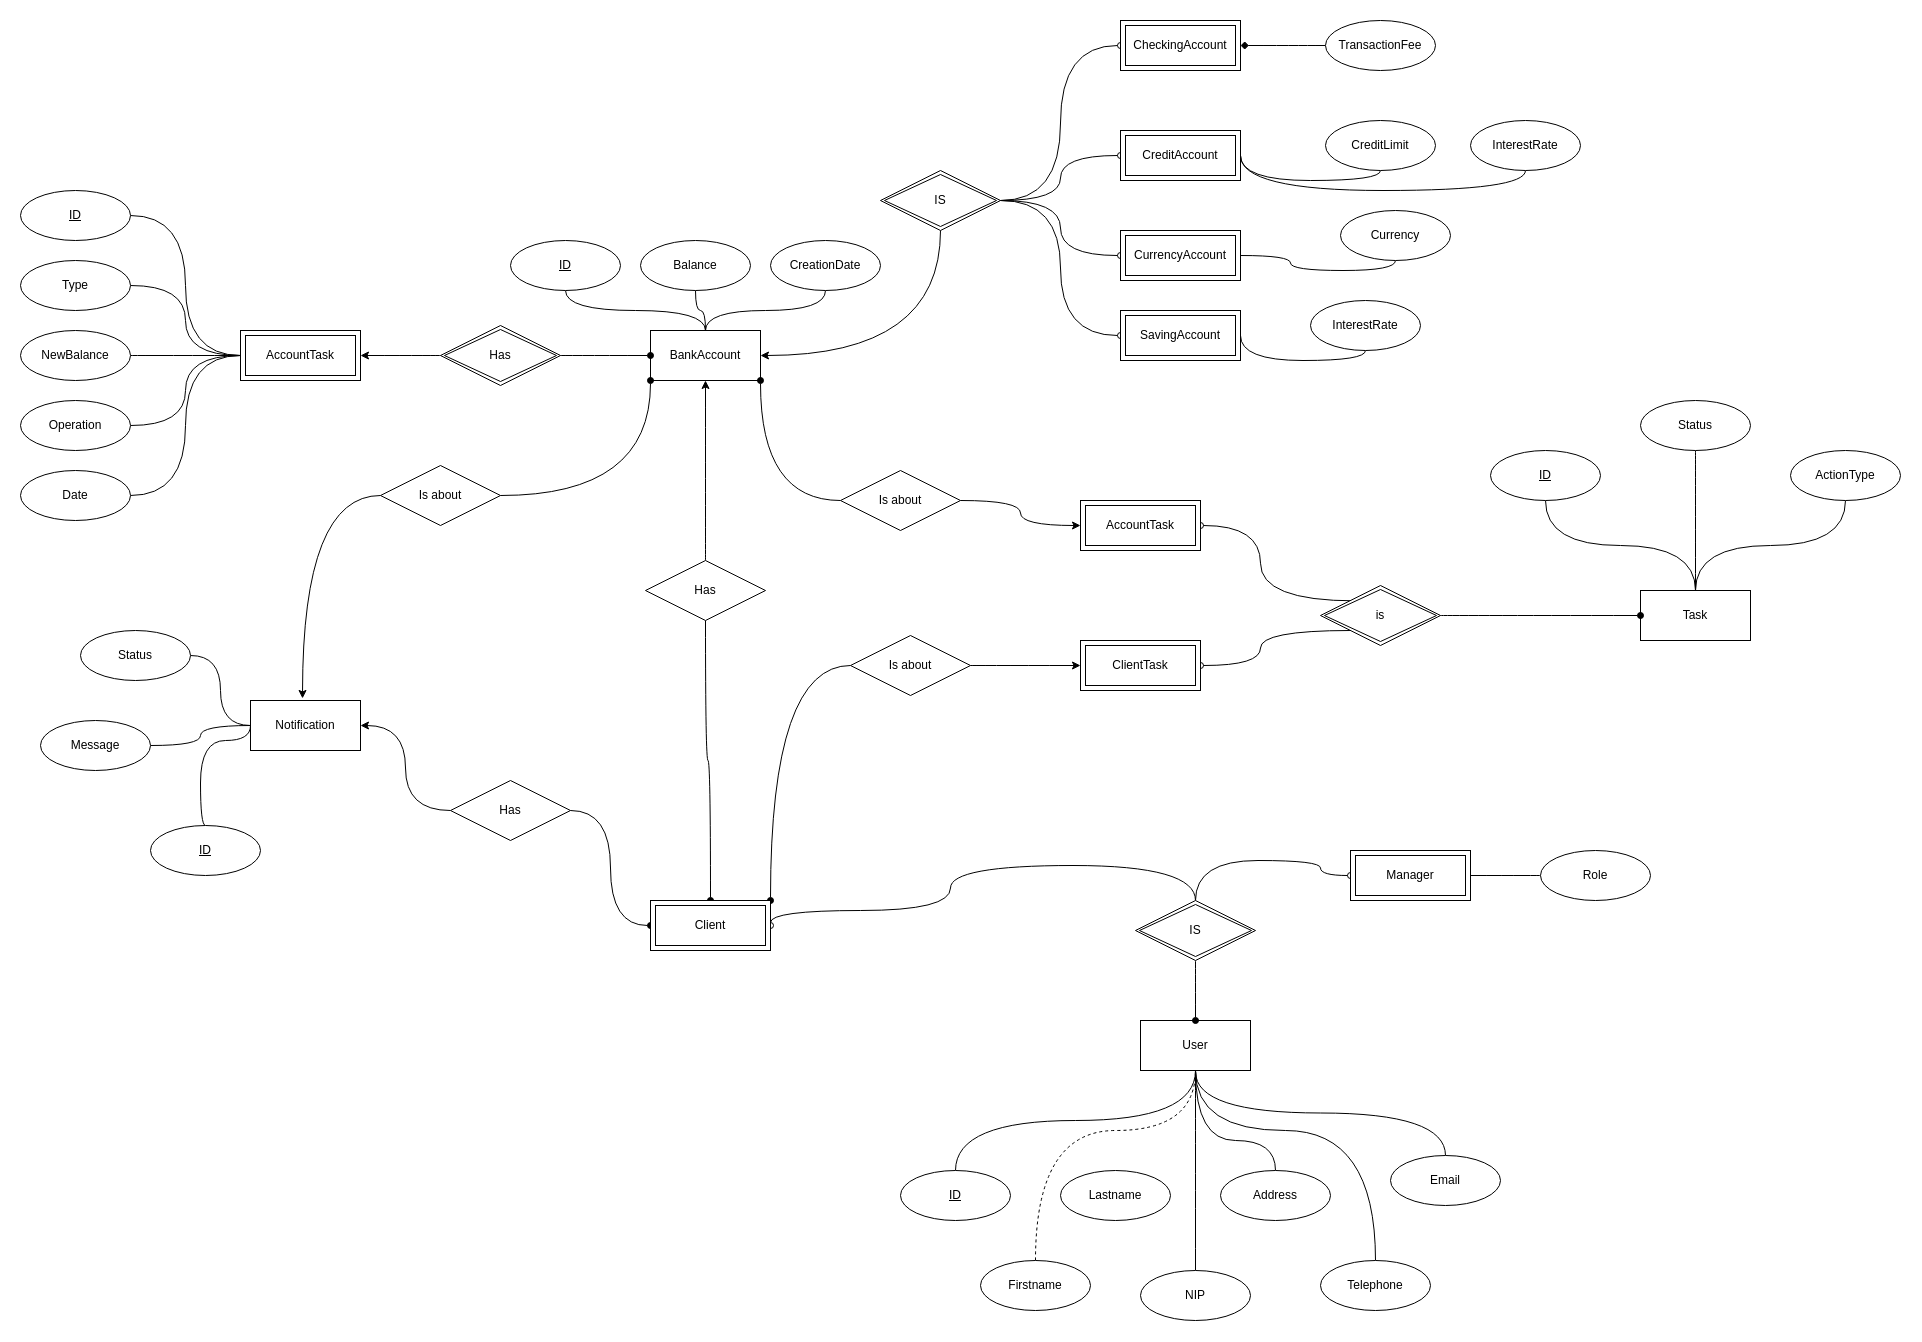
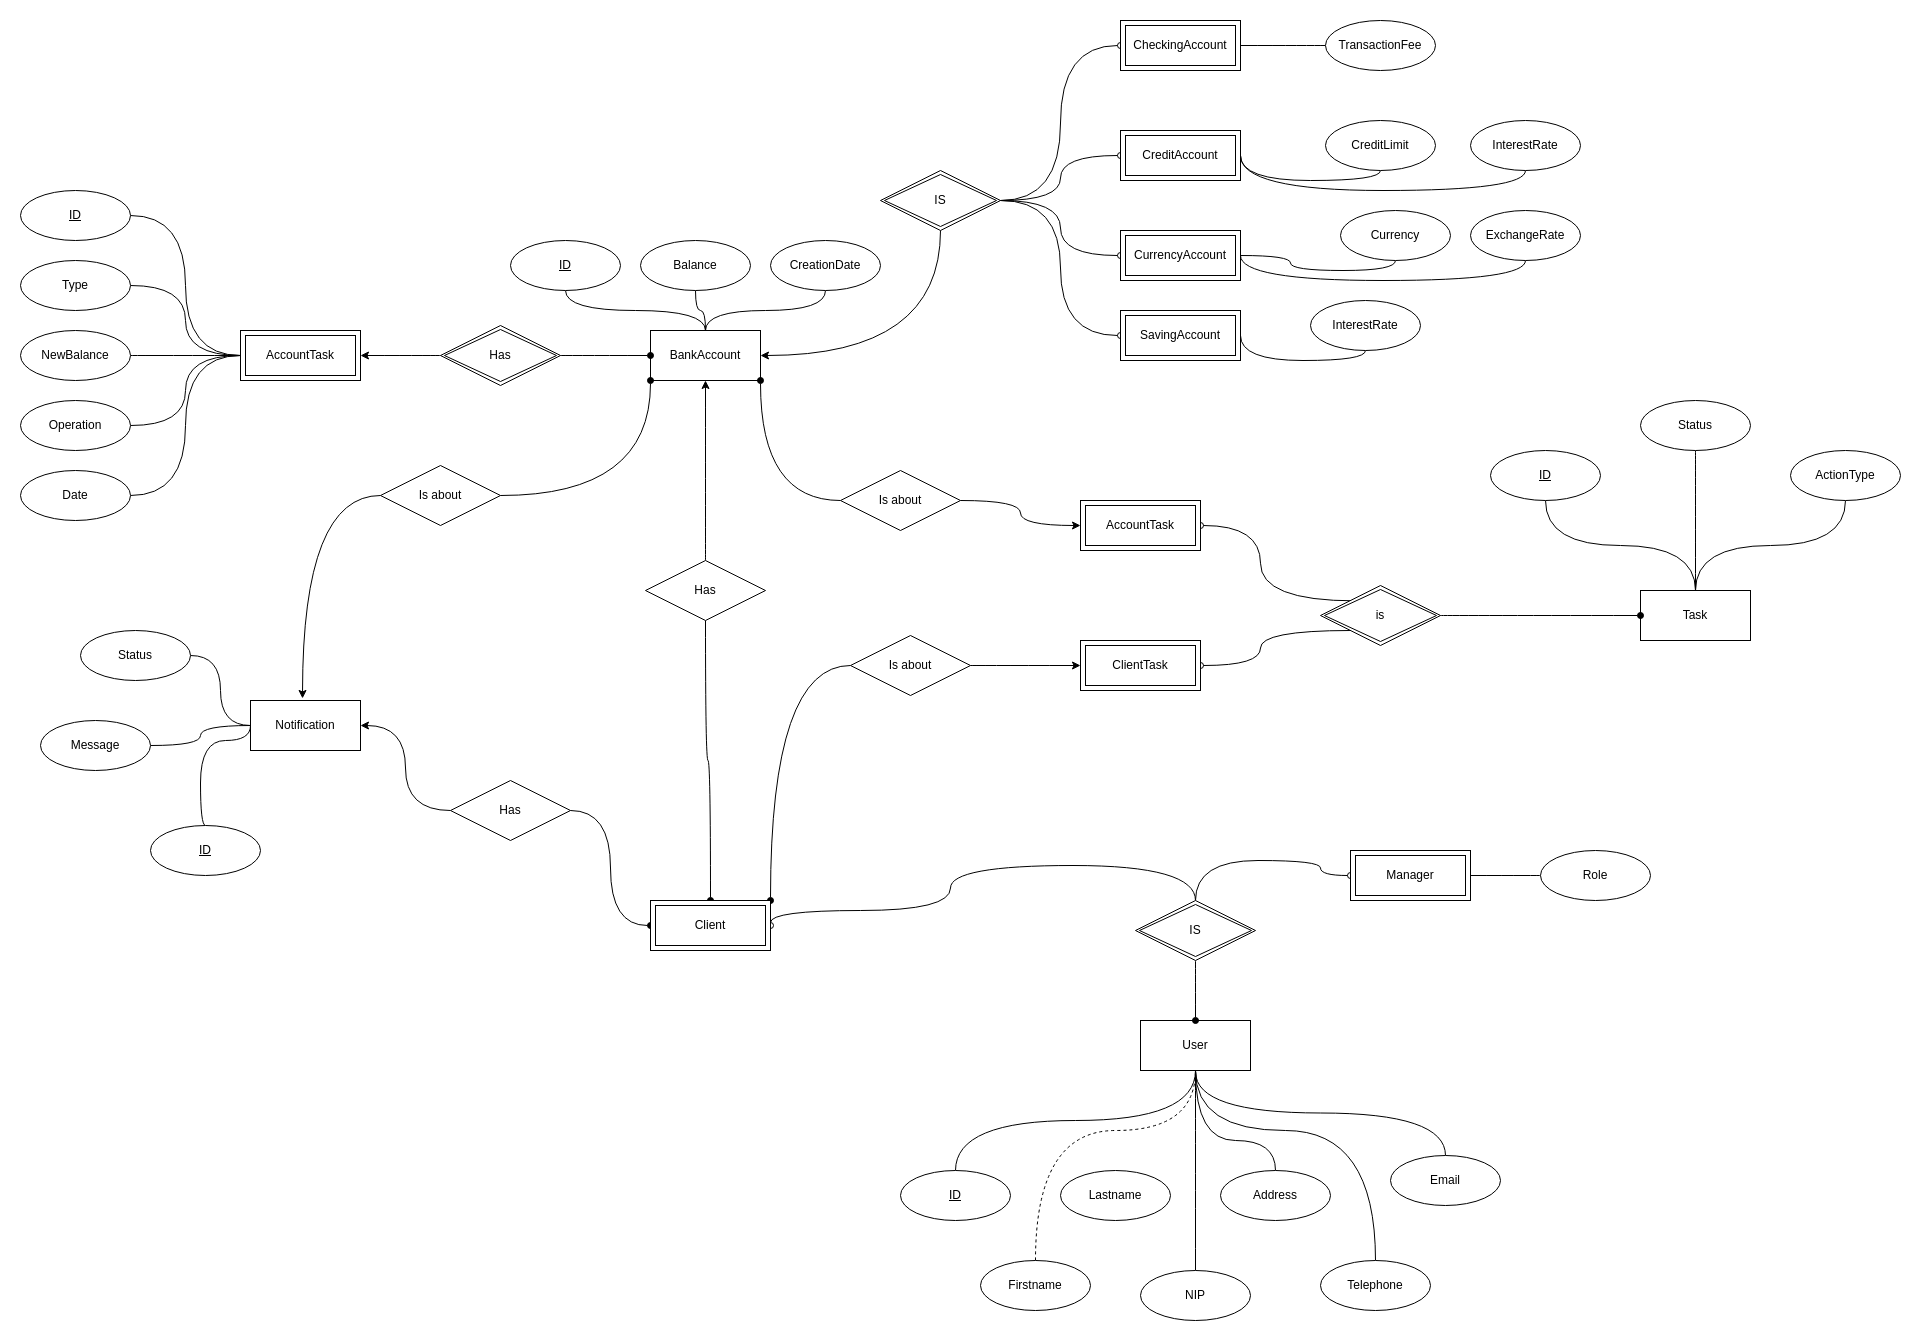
(1249, 46) -> (1245, 46)
none -> (1526, 236)
none -> (1383, 281)
